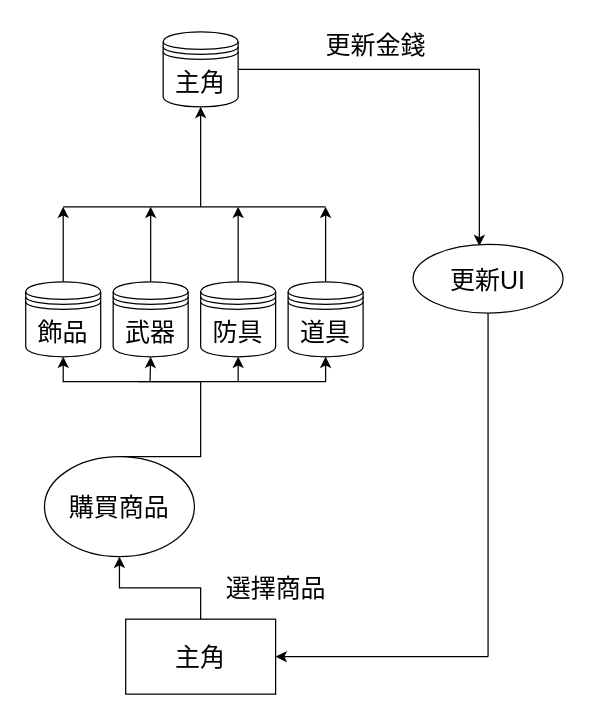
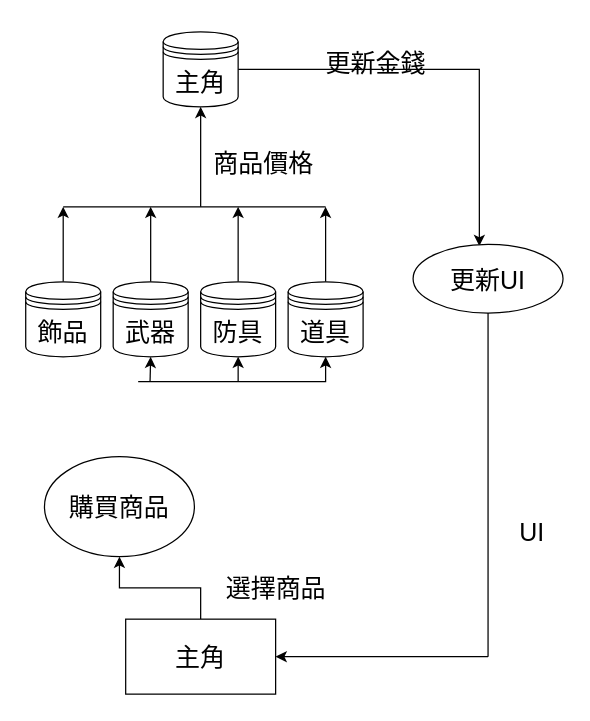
(376, 44) -> (376, 63)
none -> (263, 163)
(201, 457) -> none
none -> (532, 532)
